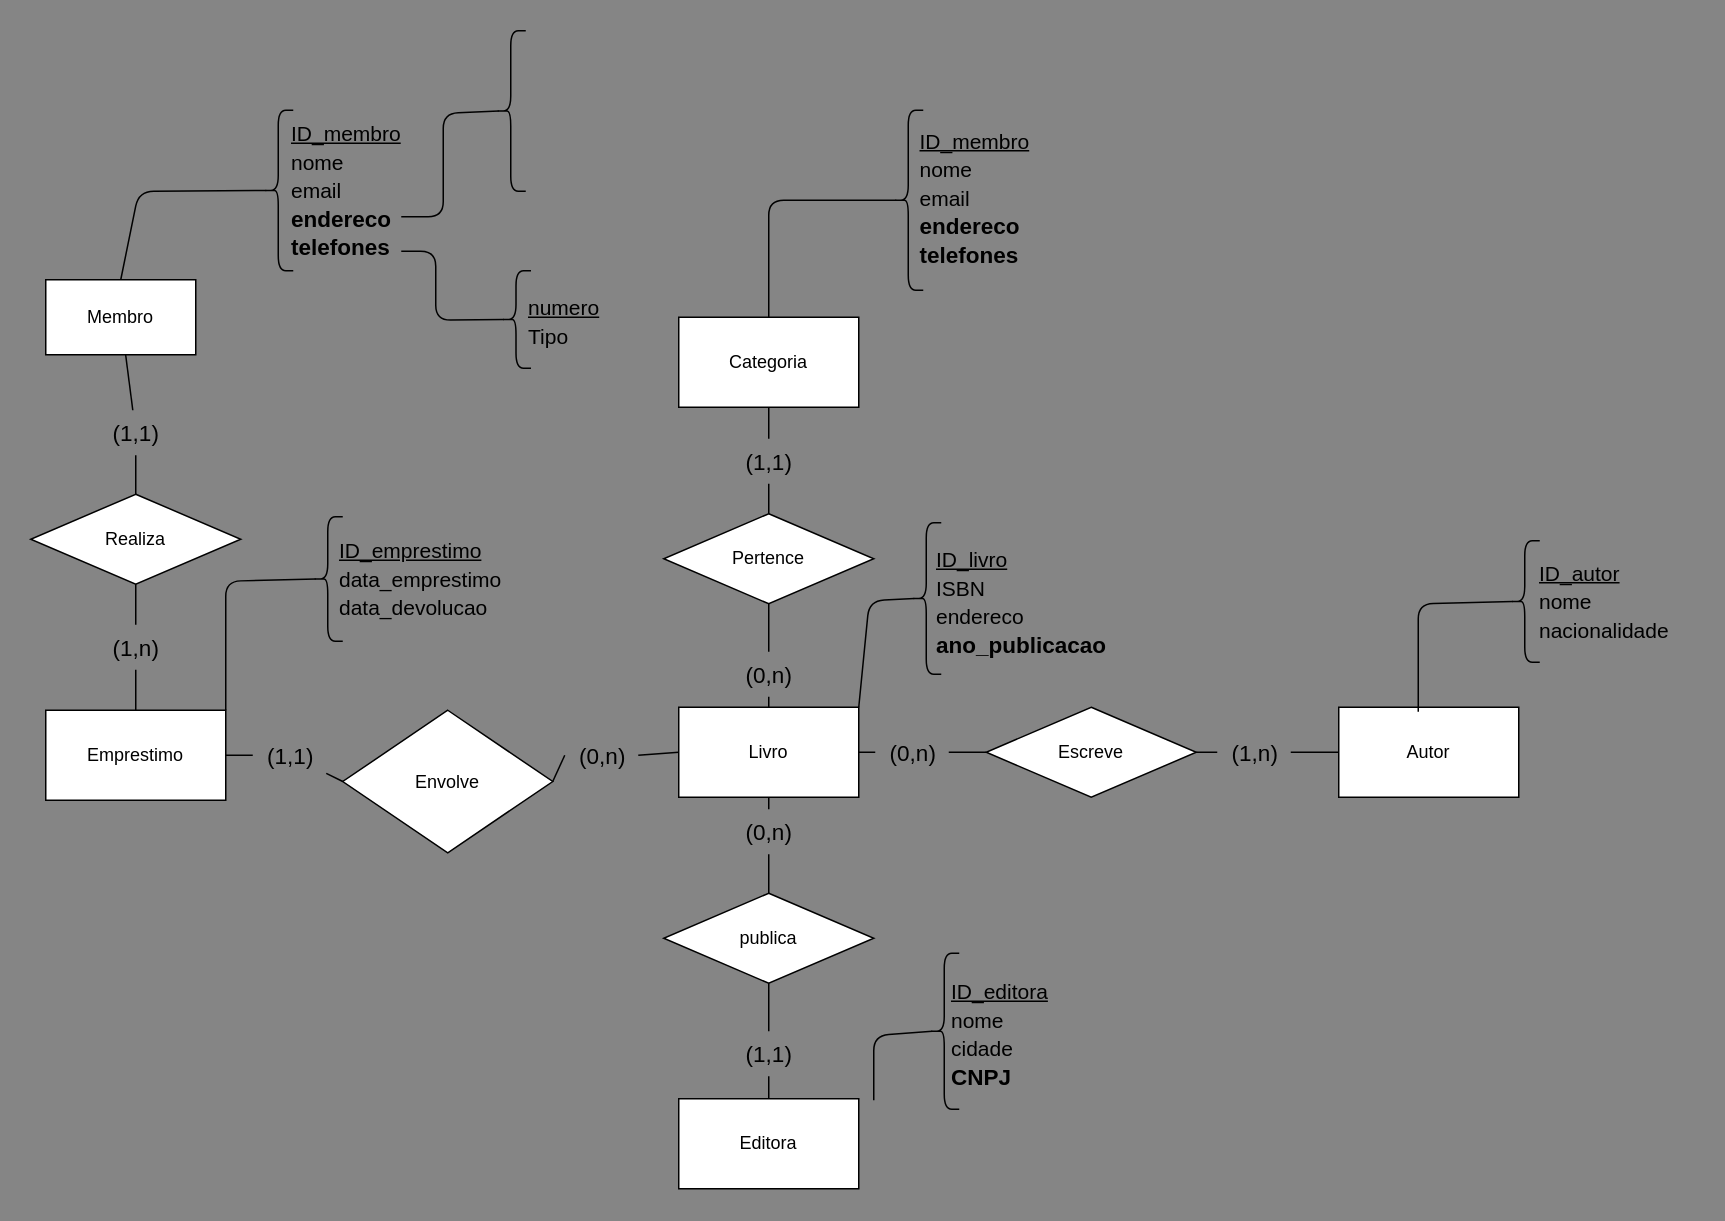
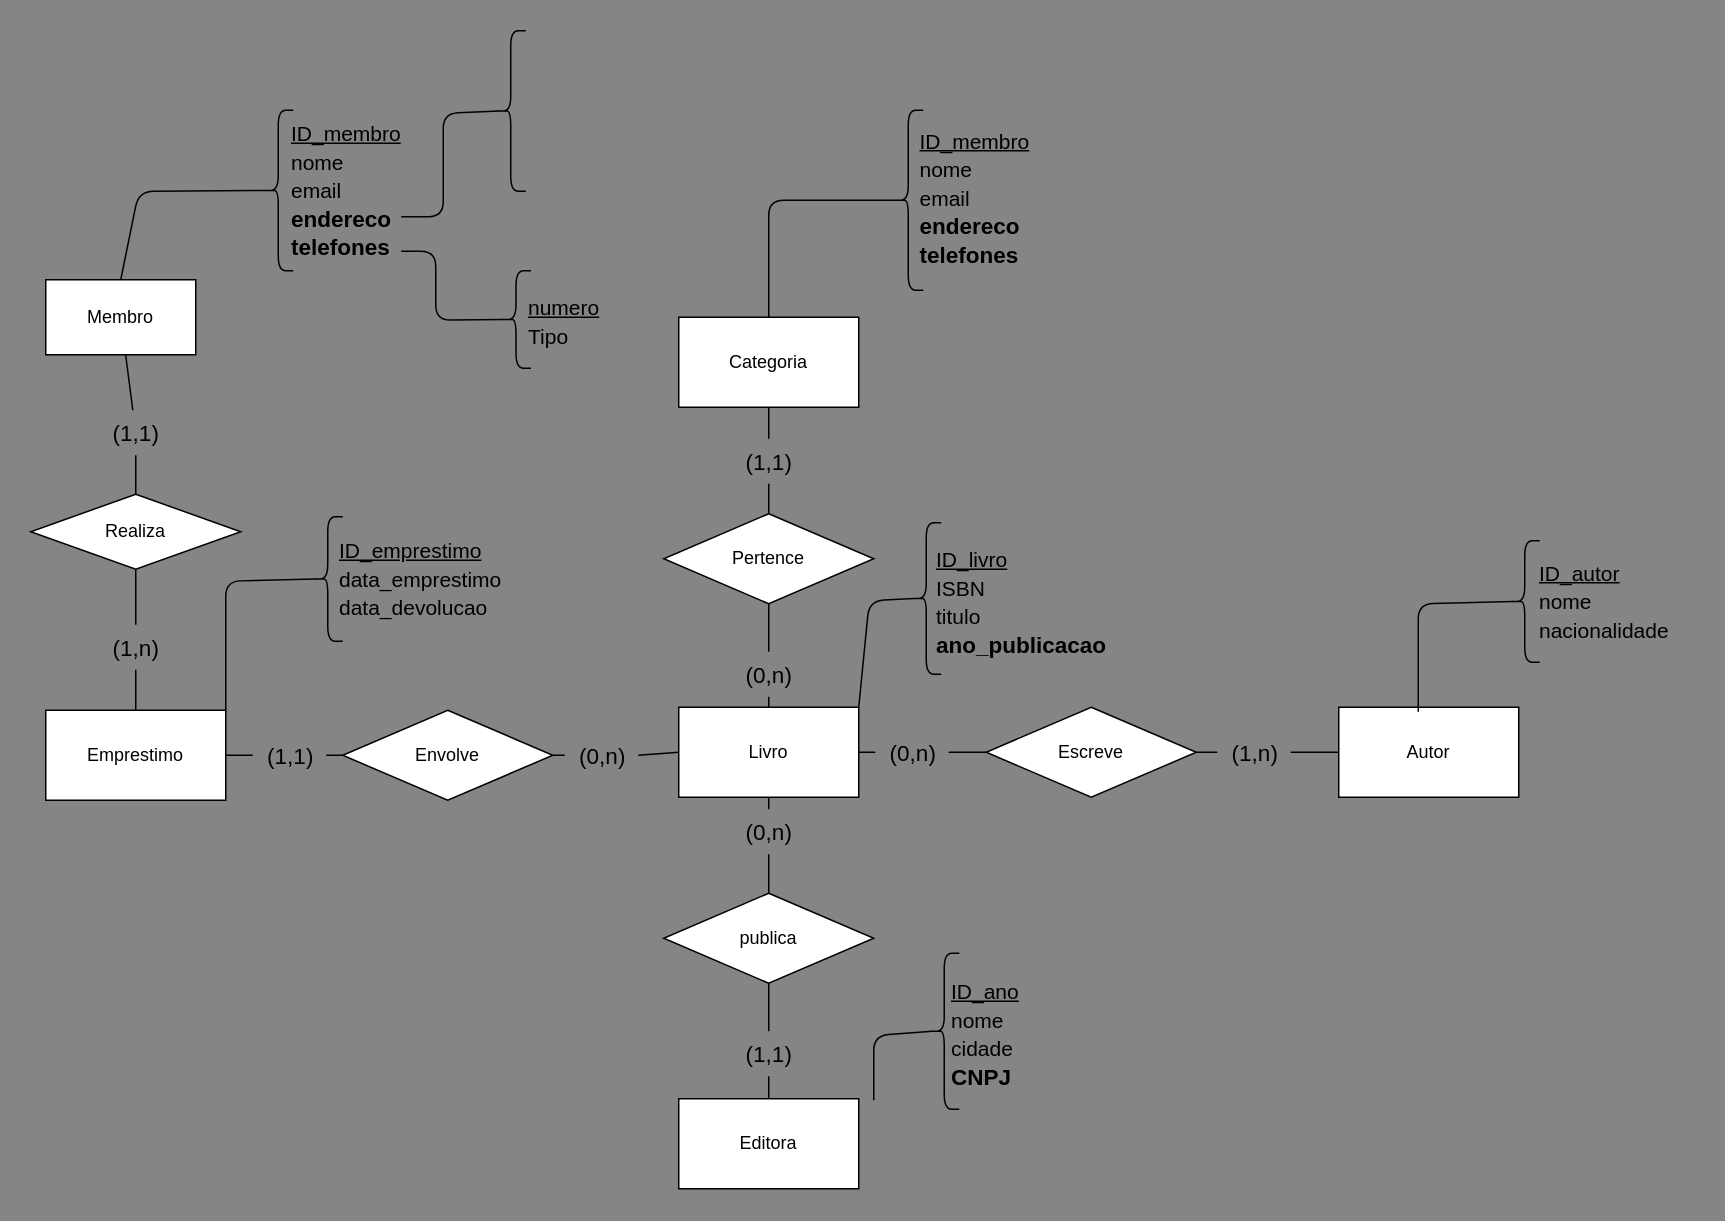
(136, 539) -> (136, 532)
(1003, 602) -> (1003, 602)
(448, 782) -> (448, 755)
(1000, 1034) -> (982, 1034)
